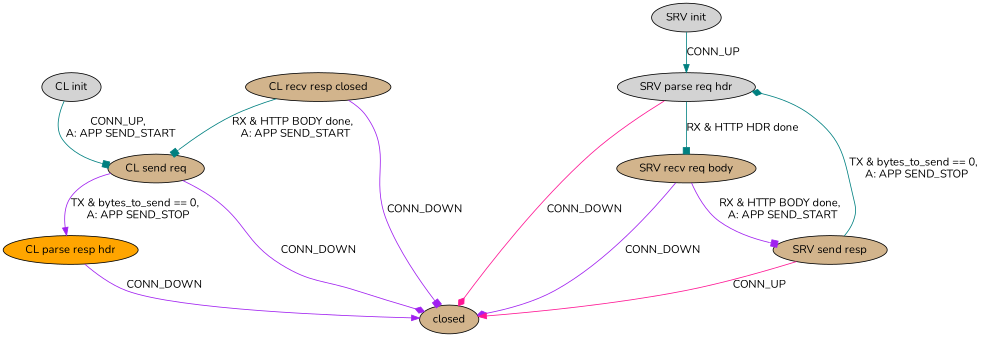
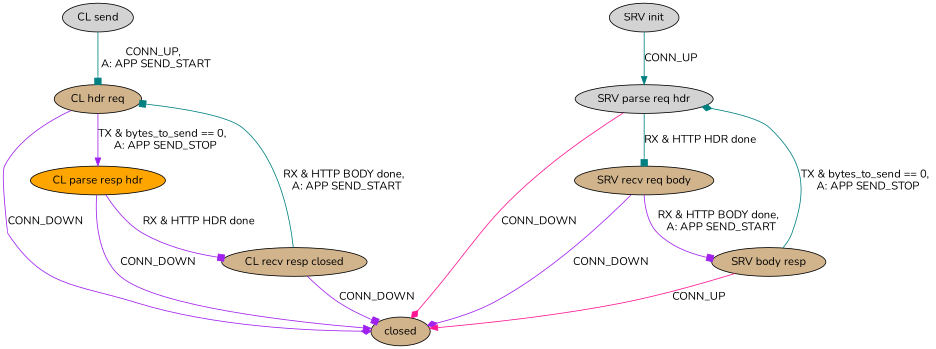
(71, 87) -> (98, 18)
(156, 169) -> (98, 99)
none -> (153, 239)
(830, 250) -> (769, 262)
